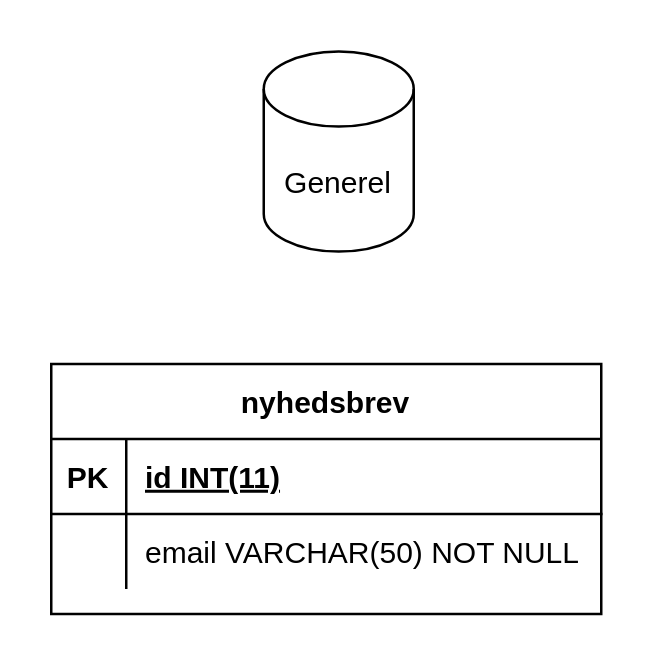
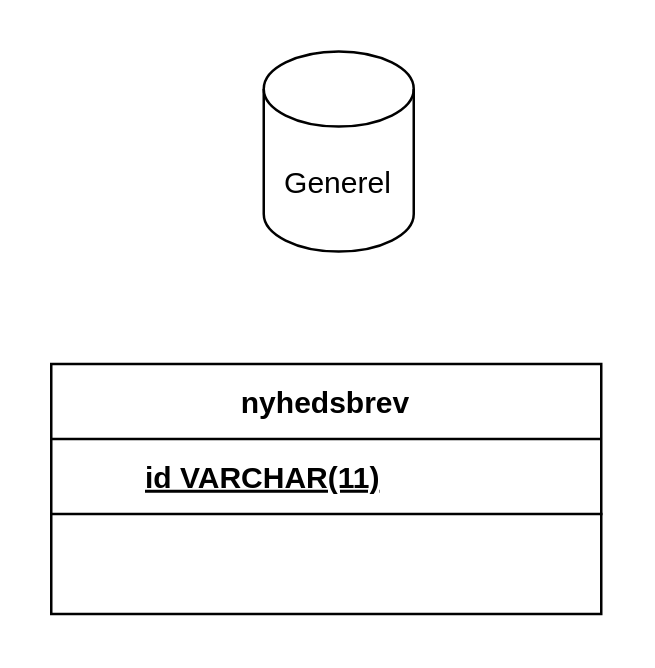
(89, 476) -> none
(221, 478) -> (255, 478)
(364, 551) -> none
